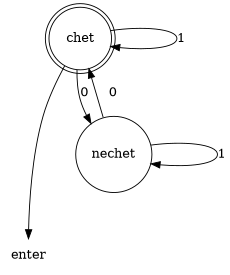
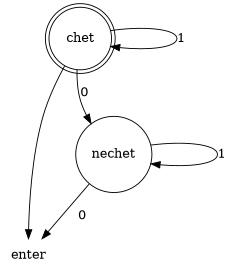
(97, 98) -> (69, 208)
